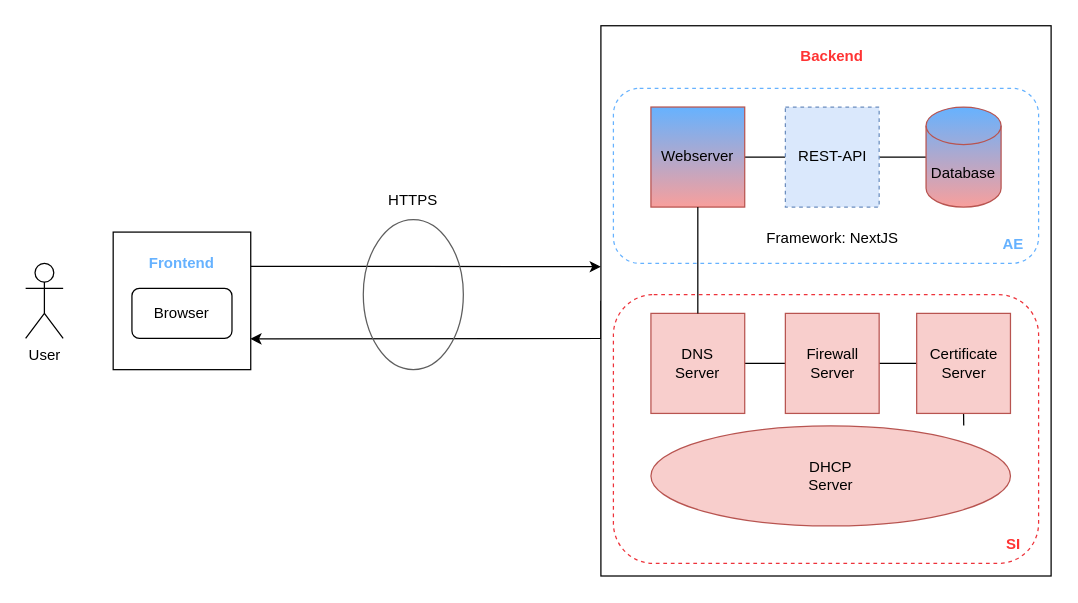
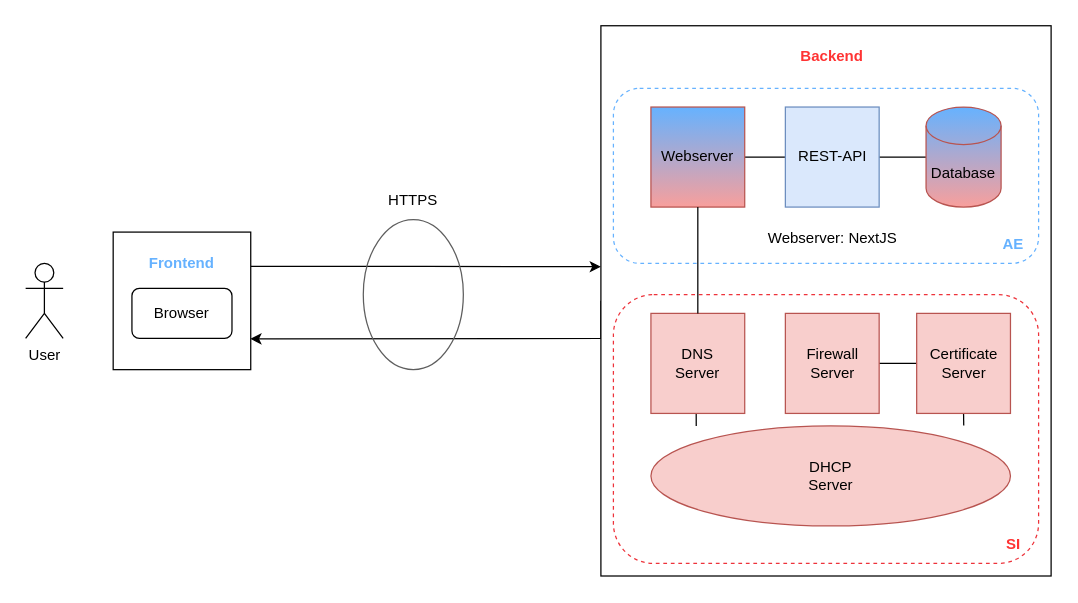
(832, 157) -> (832, 157)
(833, 238) -> (833, 238)
(765, 363) -> none
none -> (696, 418)
